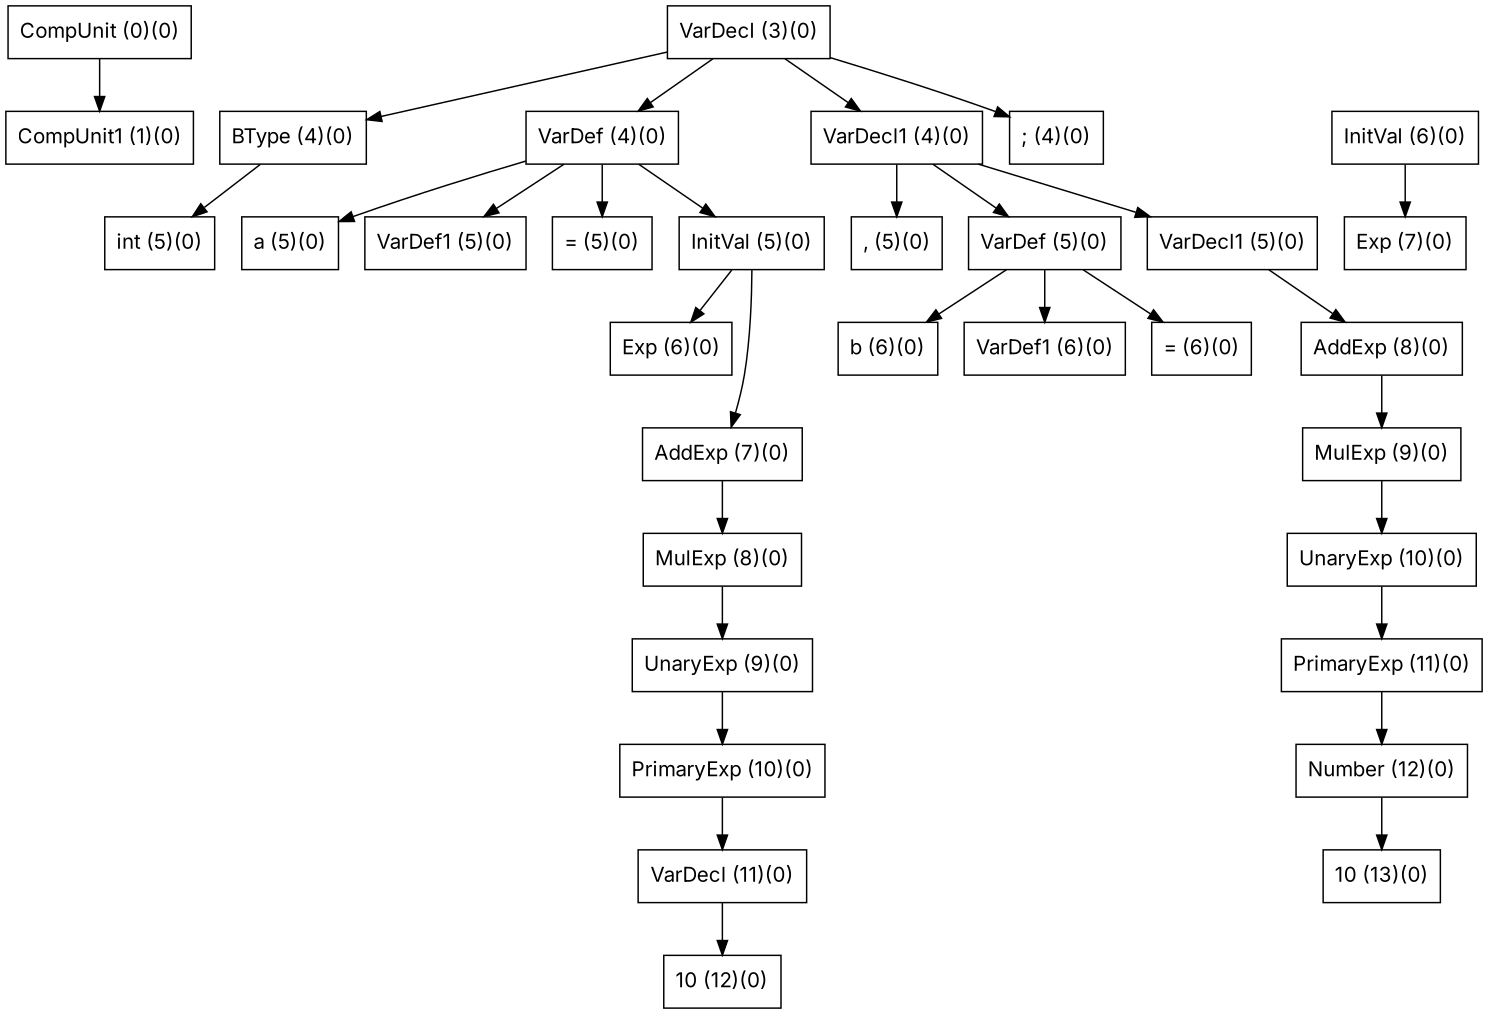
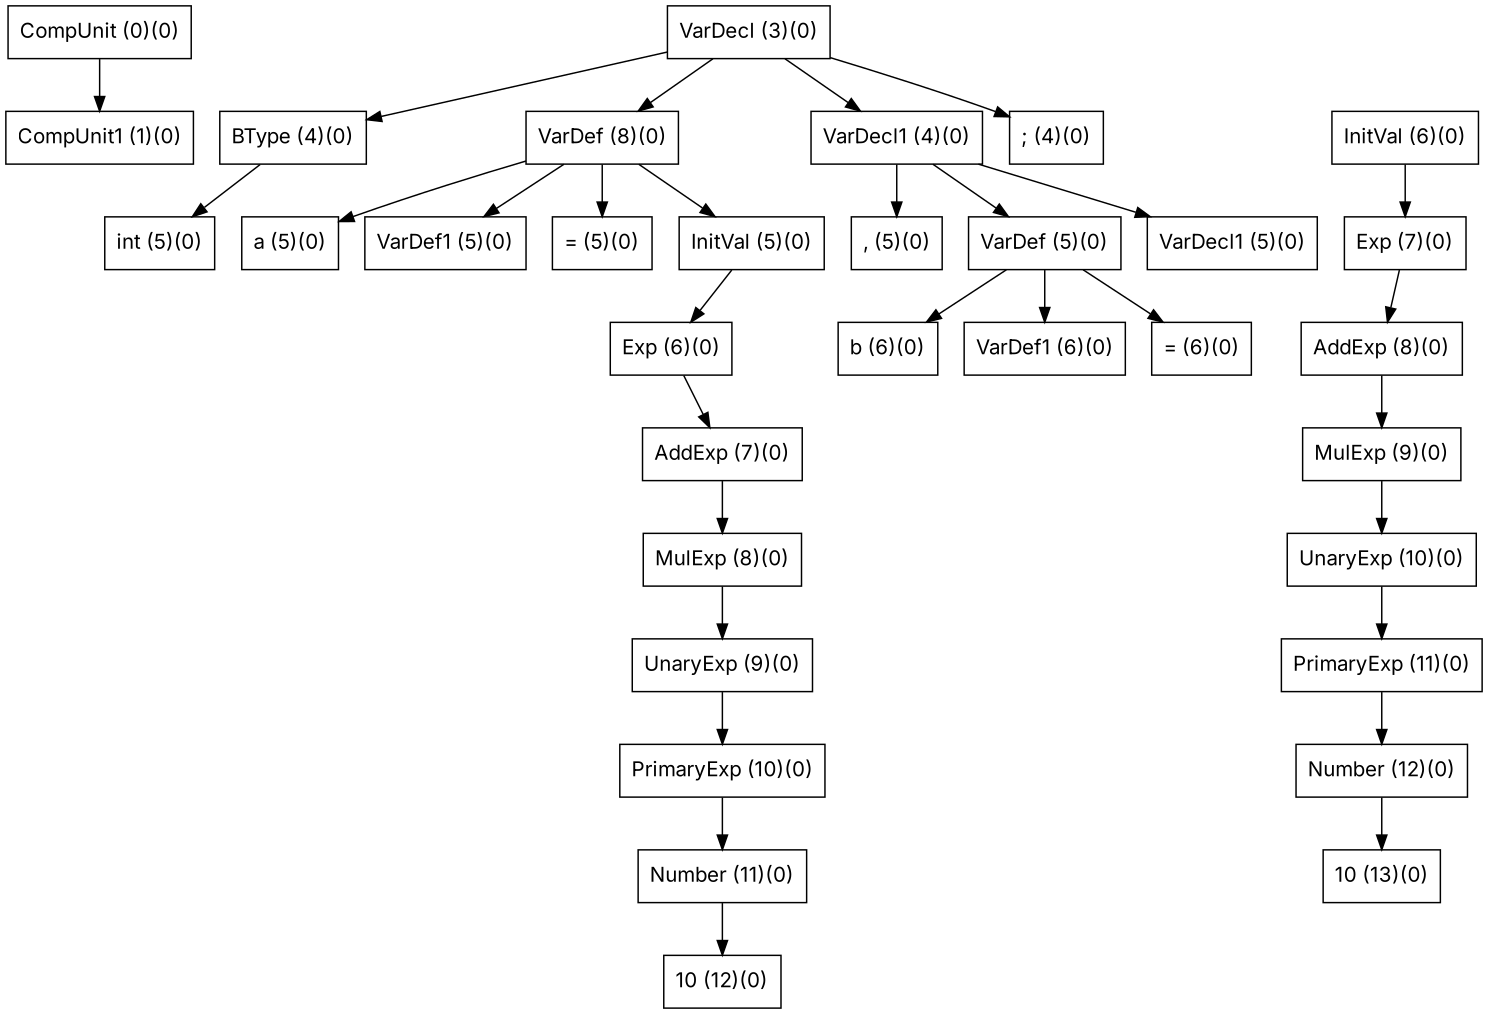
(602, 138) -> (602, 138)
(1301, 292) -> (1395, 289)
(749, 342) -> (693, 395)
(722, 876) -> (722, 876)
